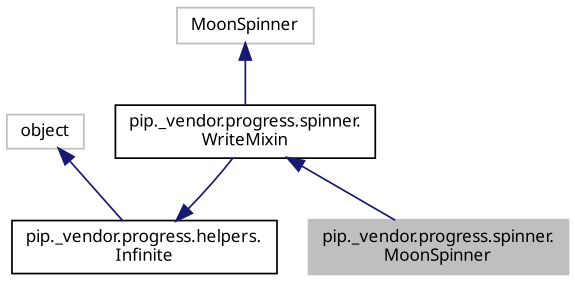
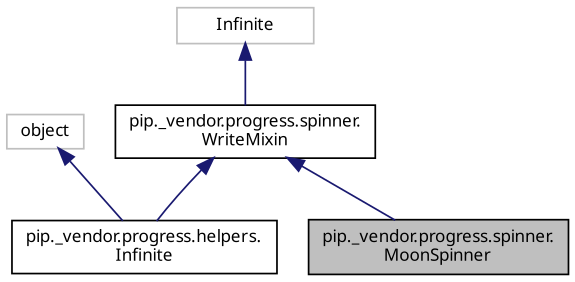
(245, 26) -> (245, 26)
(211, 184) -> (178, 195)
(439, 247) -> (439, 247)
